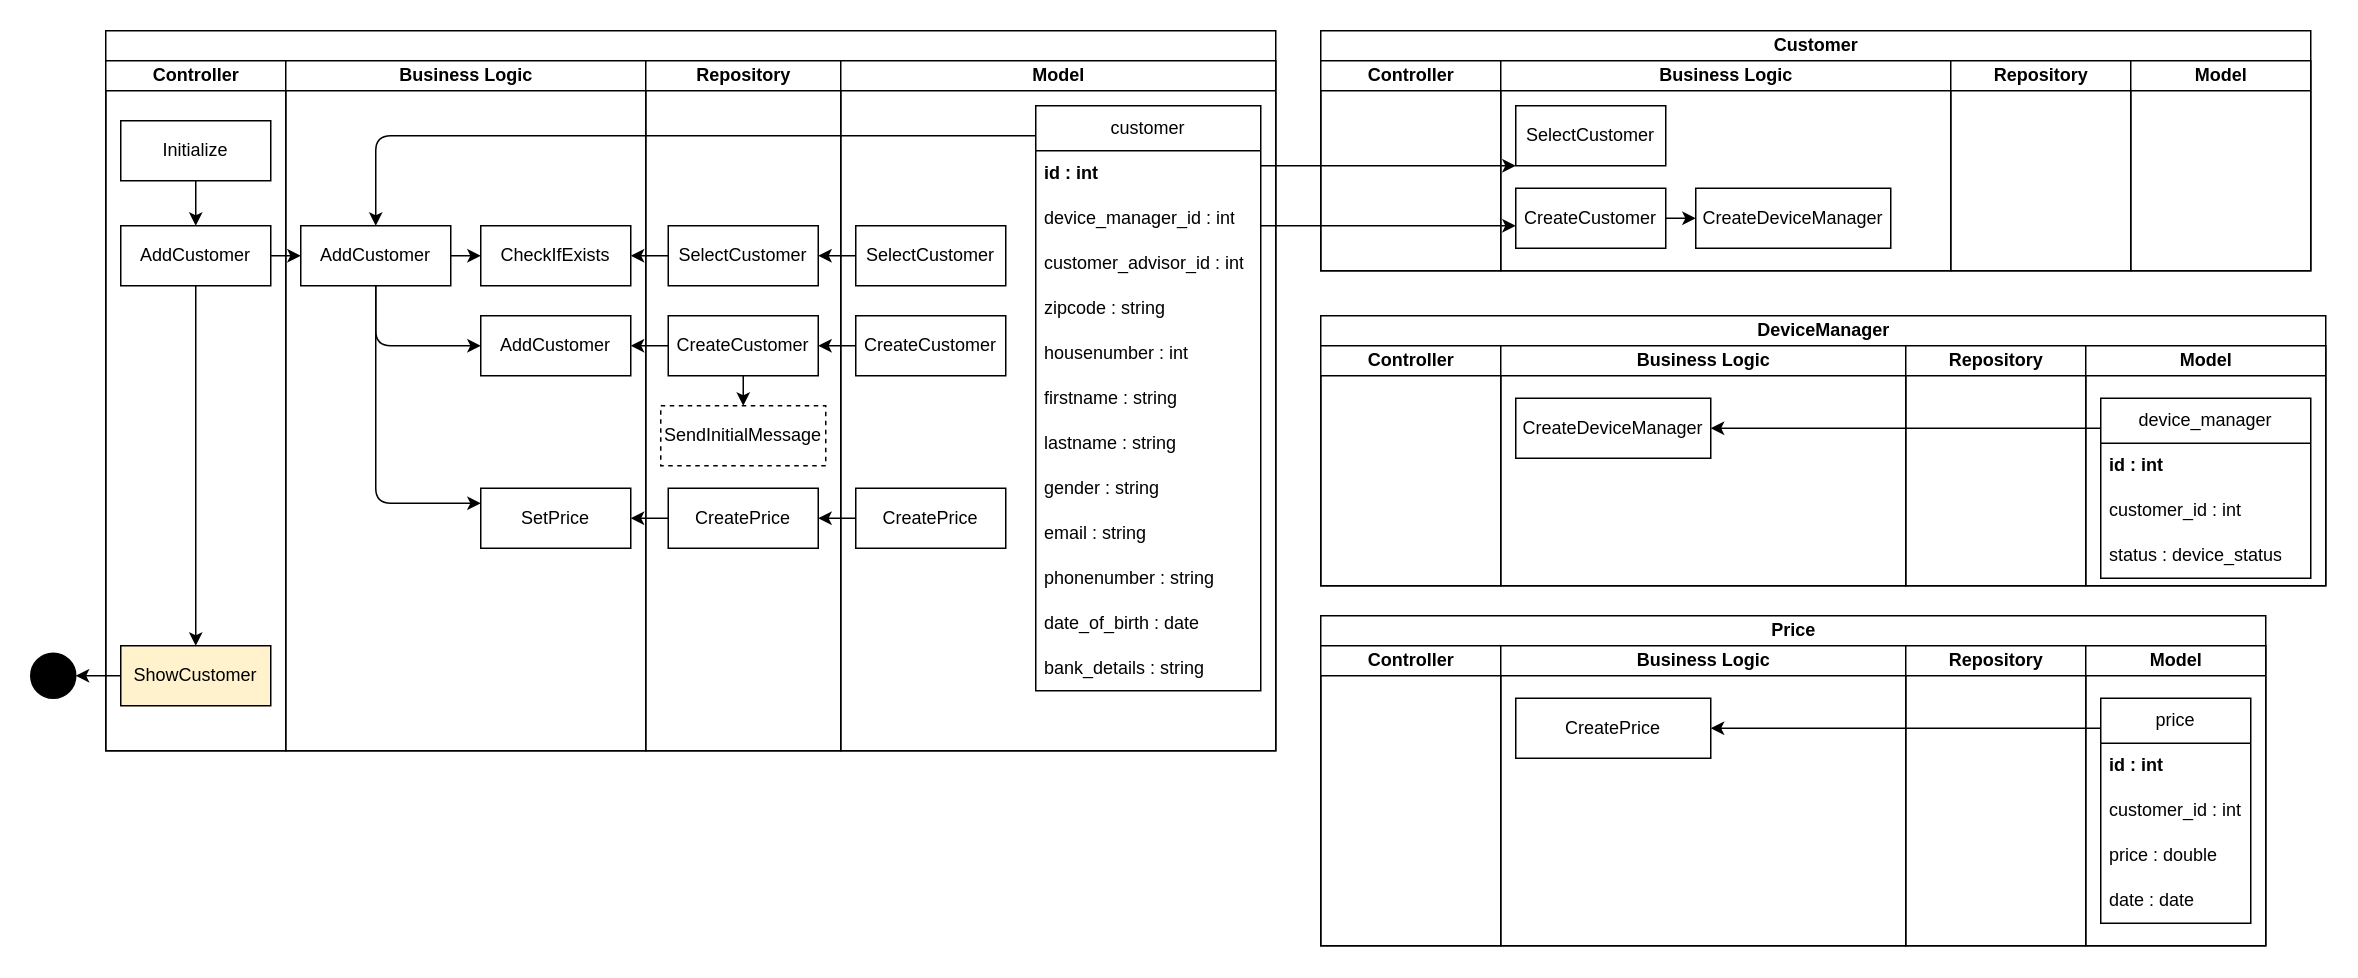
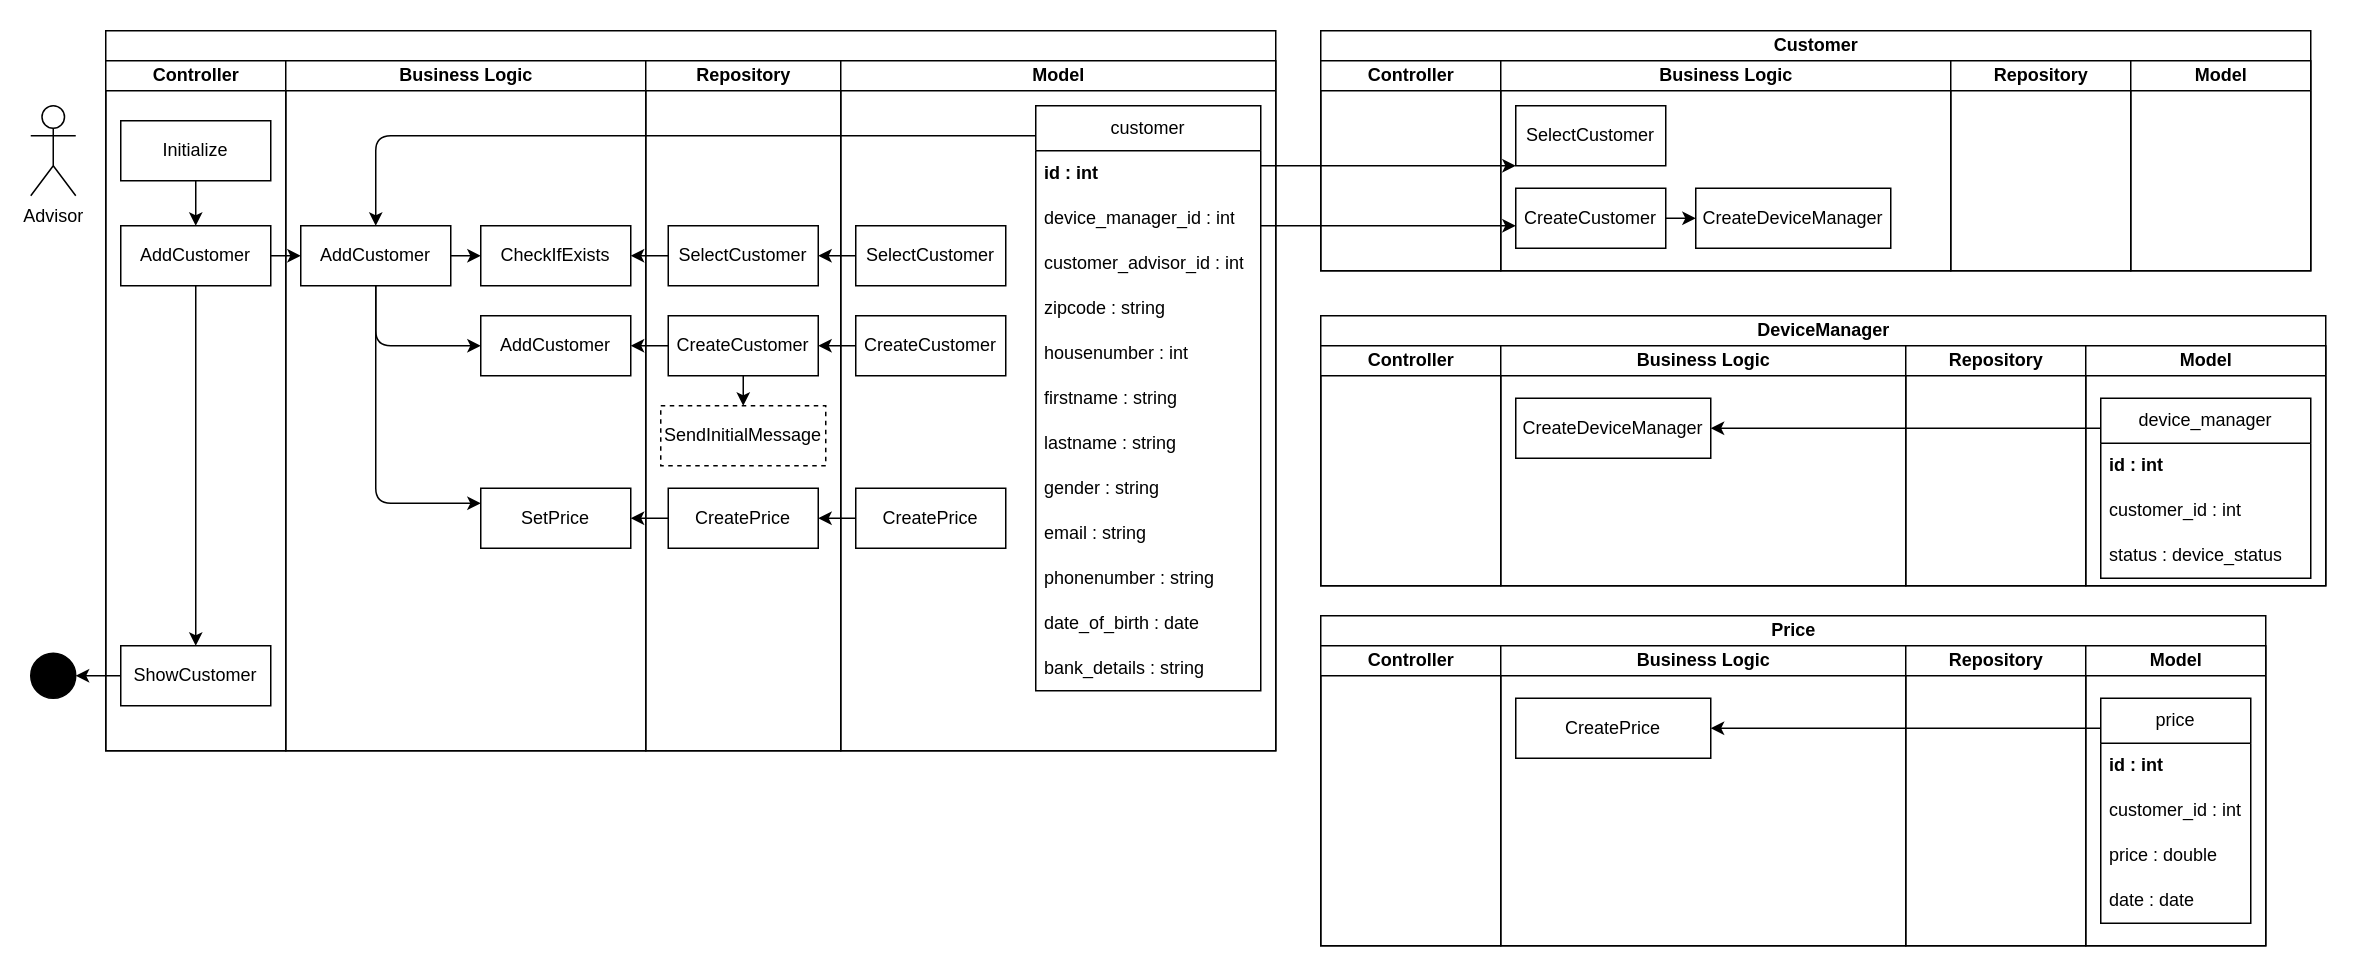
none -> (53, 151)
(196, 676) -> (196, 676)
